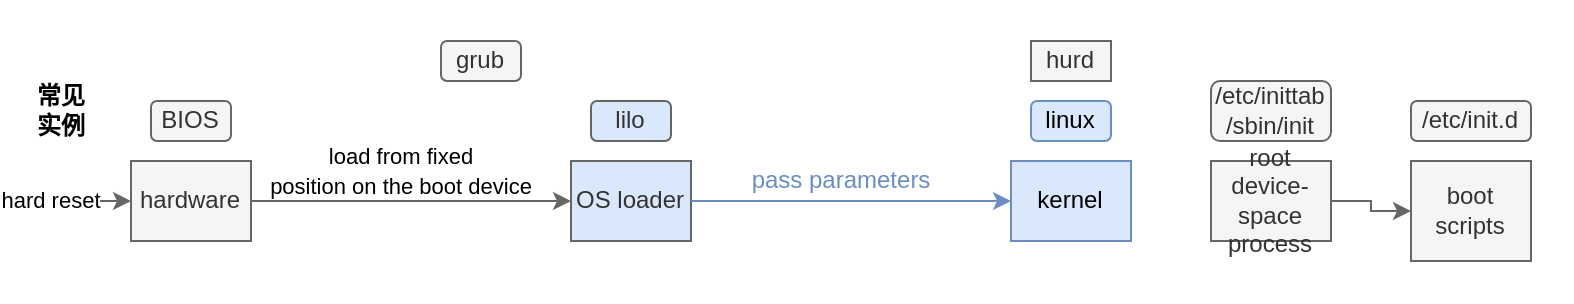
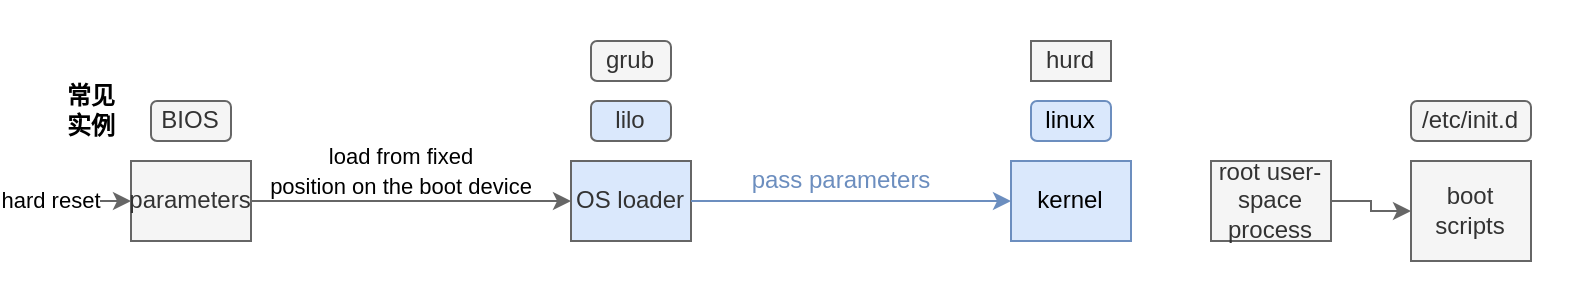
(481, 61) -> (631, 61)
(61, 111) -> (91, 111)
(1271, 111) -> none
(191, 201) -> (191, 201)
(1271, 201) -> (1271, 201)
